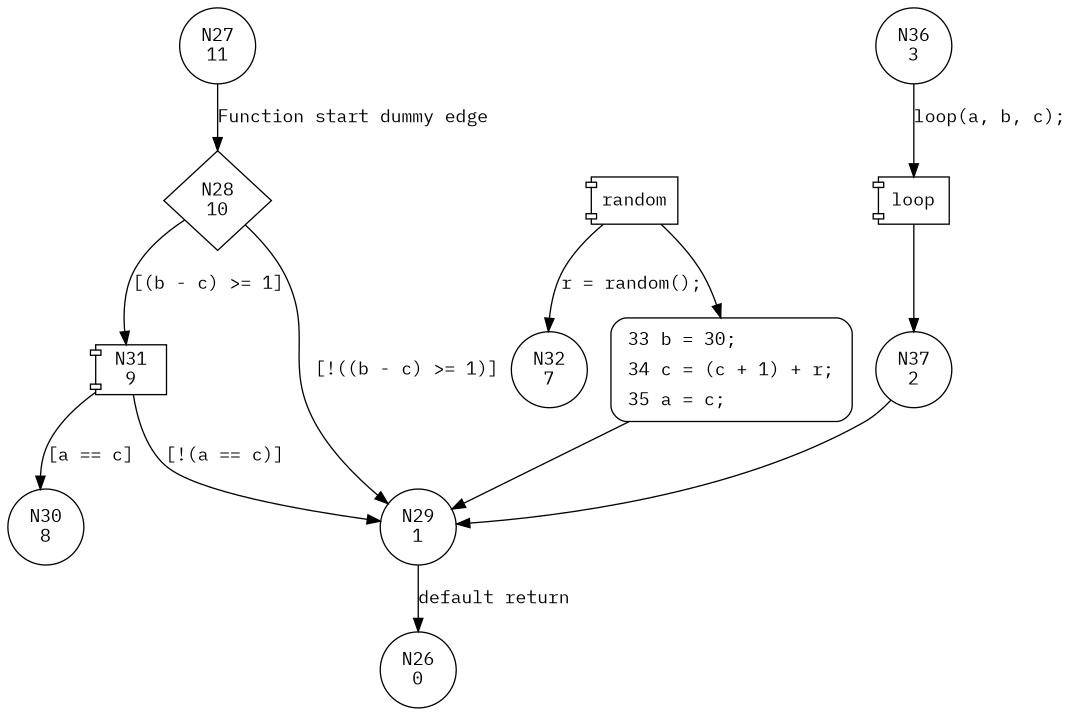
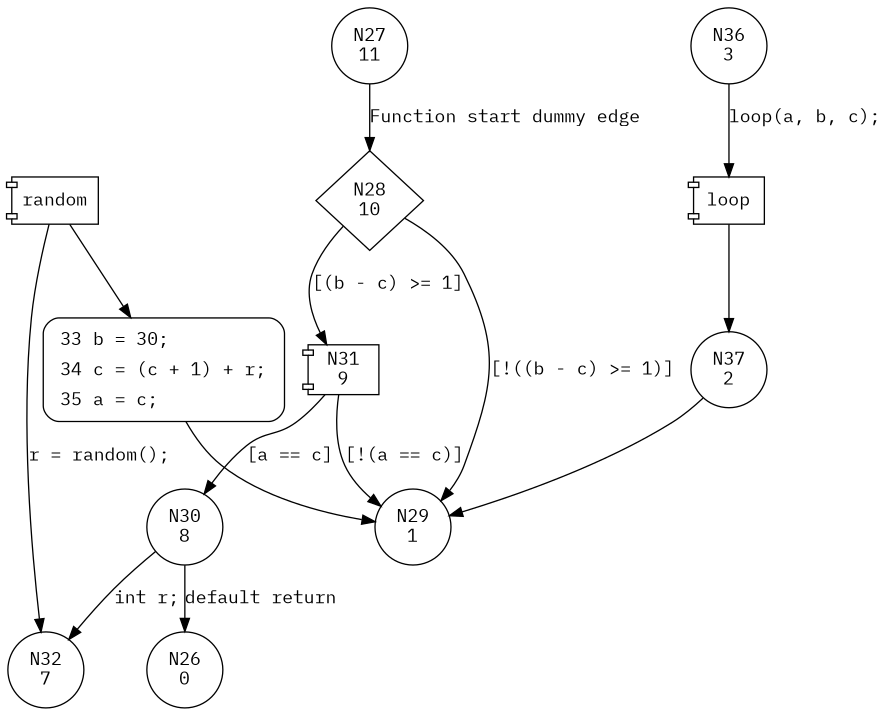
none -> (114, 588)
(418, 592) -> (185, 592)
